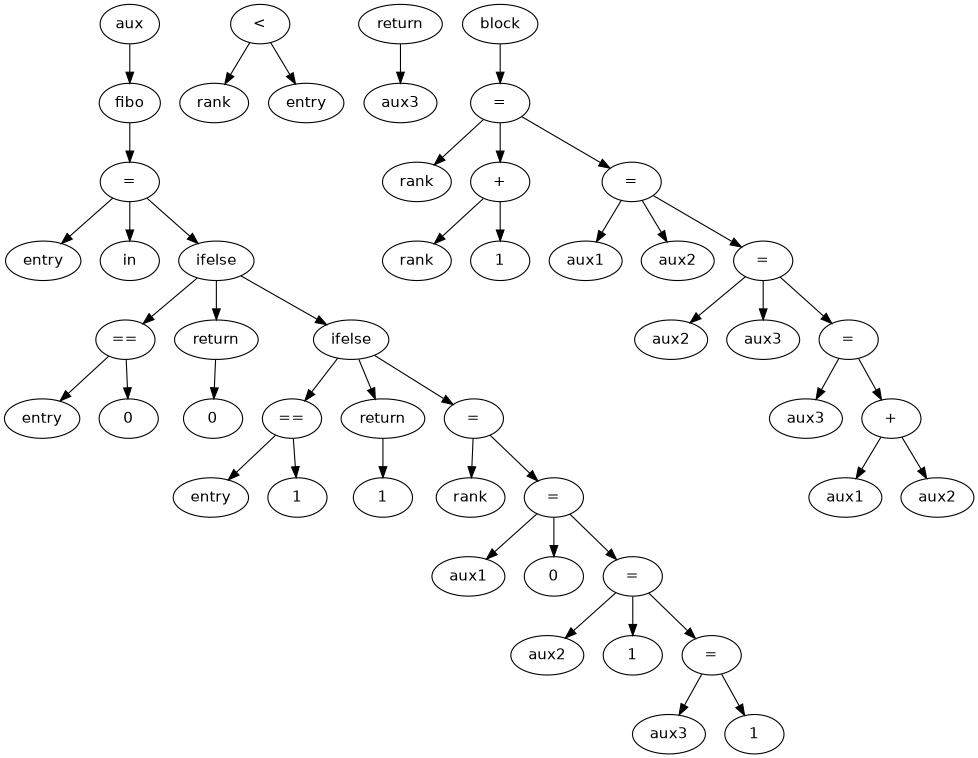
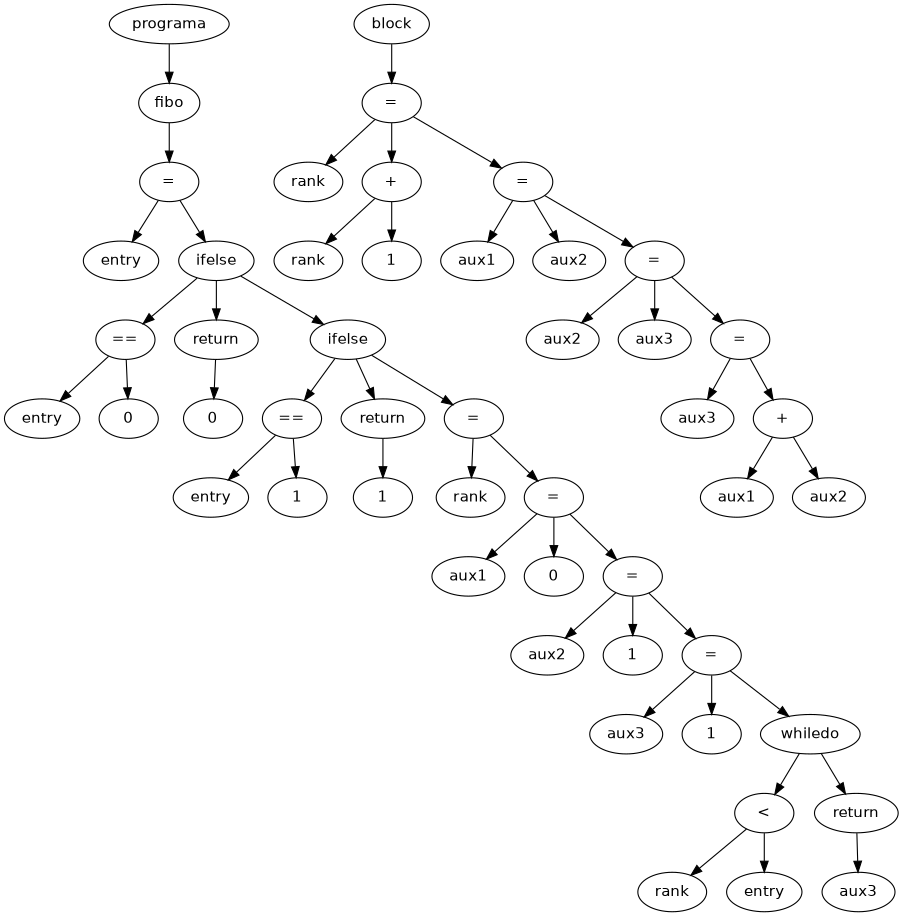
(130, 24) -> (169, 24)
(130, 261) -> none
none -> (810, 734)
